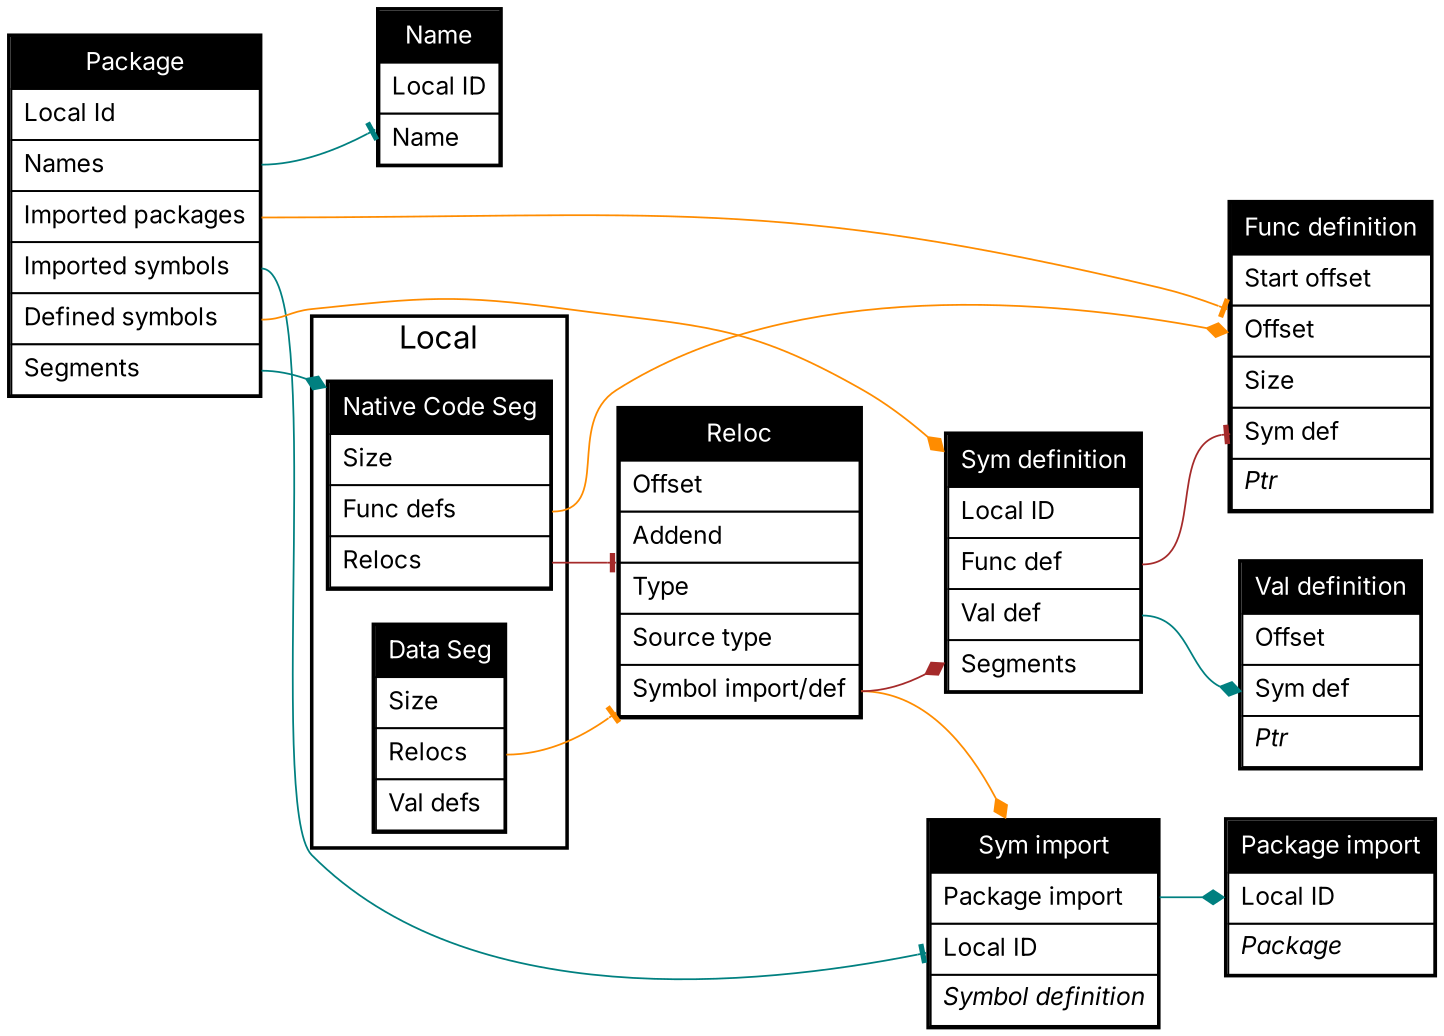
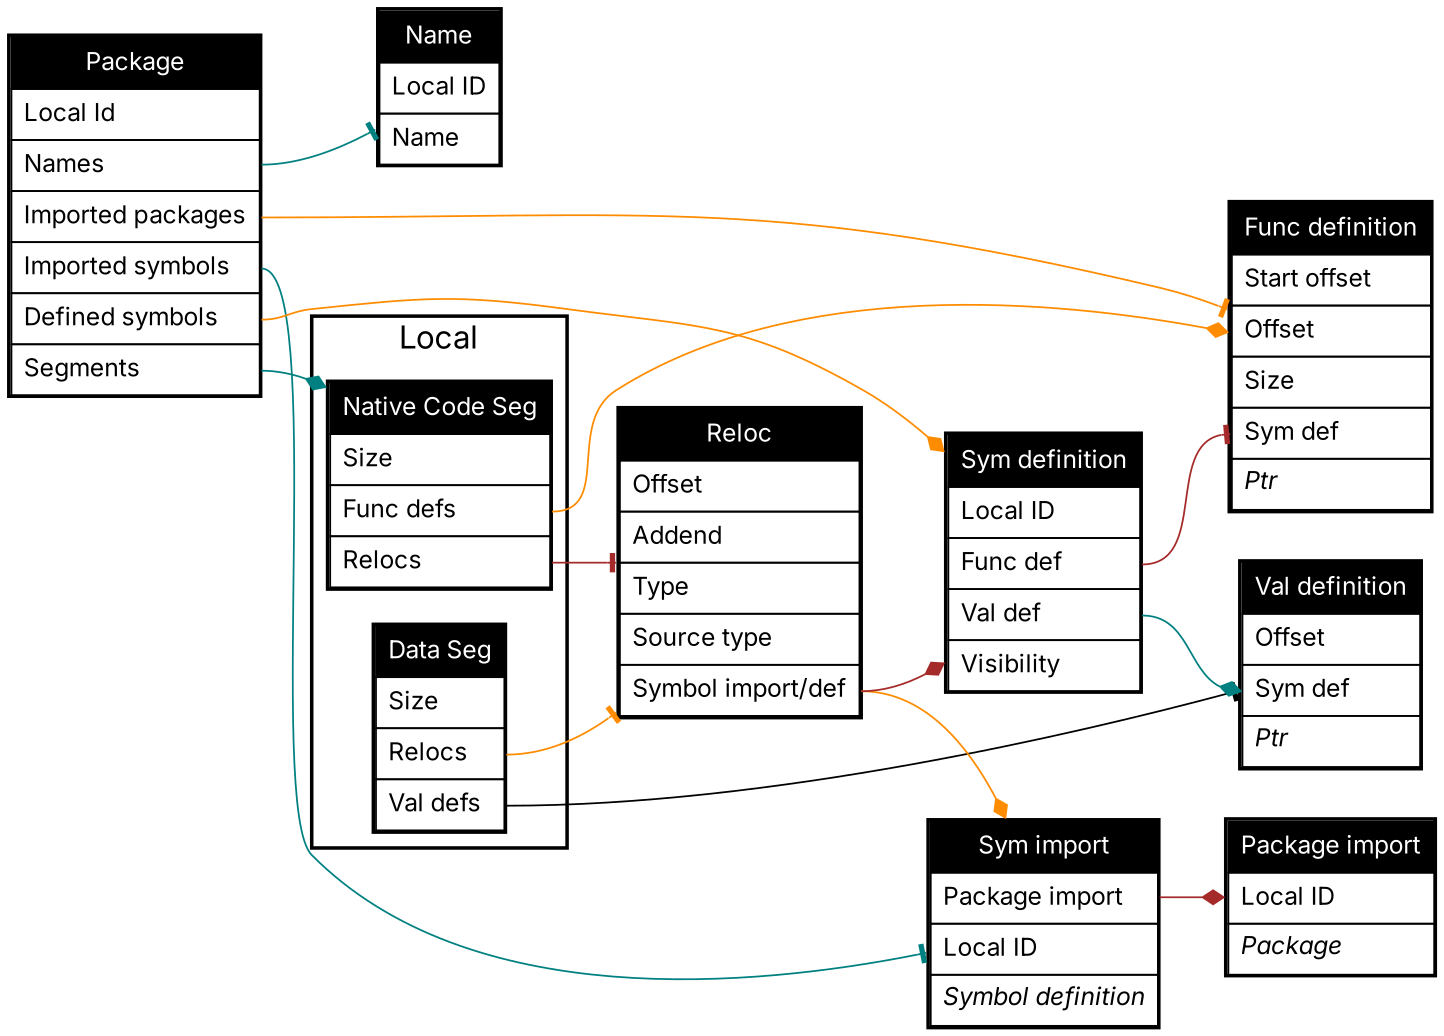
(1020, 665) -> (1011, 665)
none -> (871, 771)
(1181, 897) -> (1181, 897)
